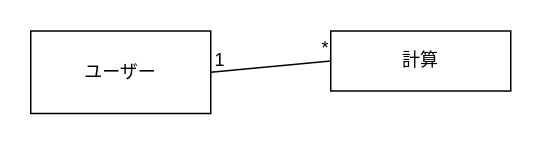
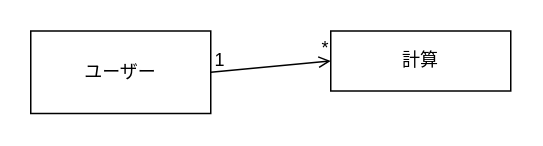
(324, 61) -> (323, 61)
